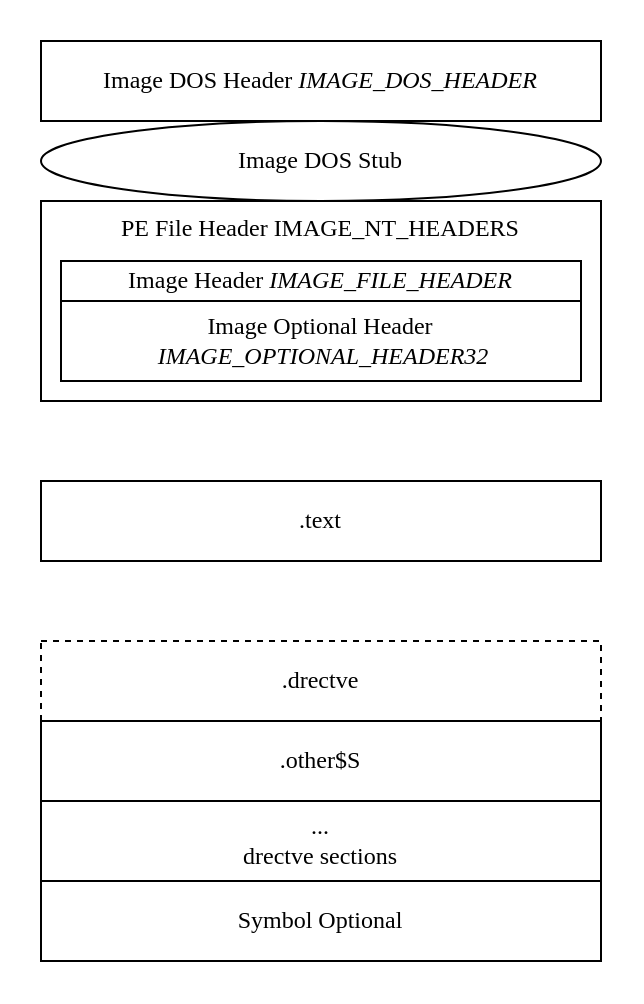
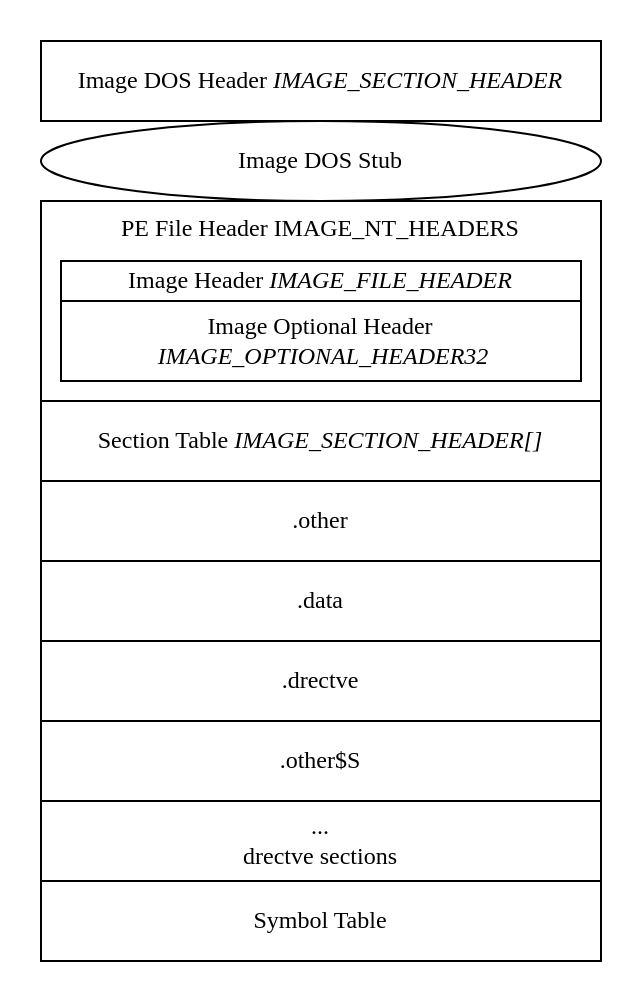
(321, 81) -> (321, 81)
none -> (321, 441)
(321, 521) -> (321, 521)
none -> (321, 601)
(321, 681) -> (321, 681)
(321, 921) -> (321, 921)
